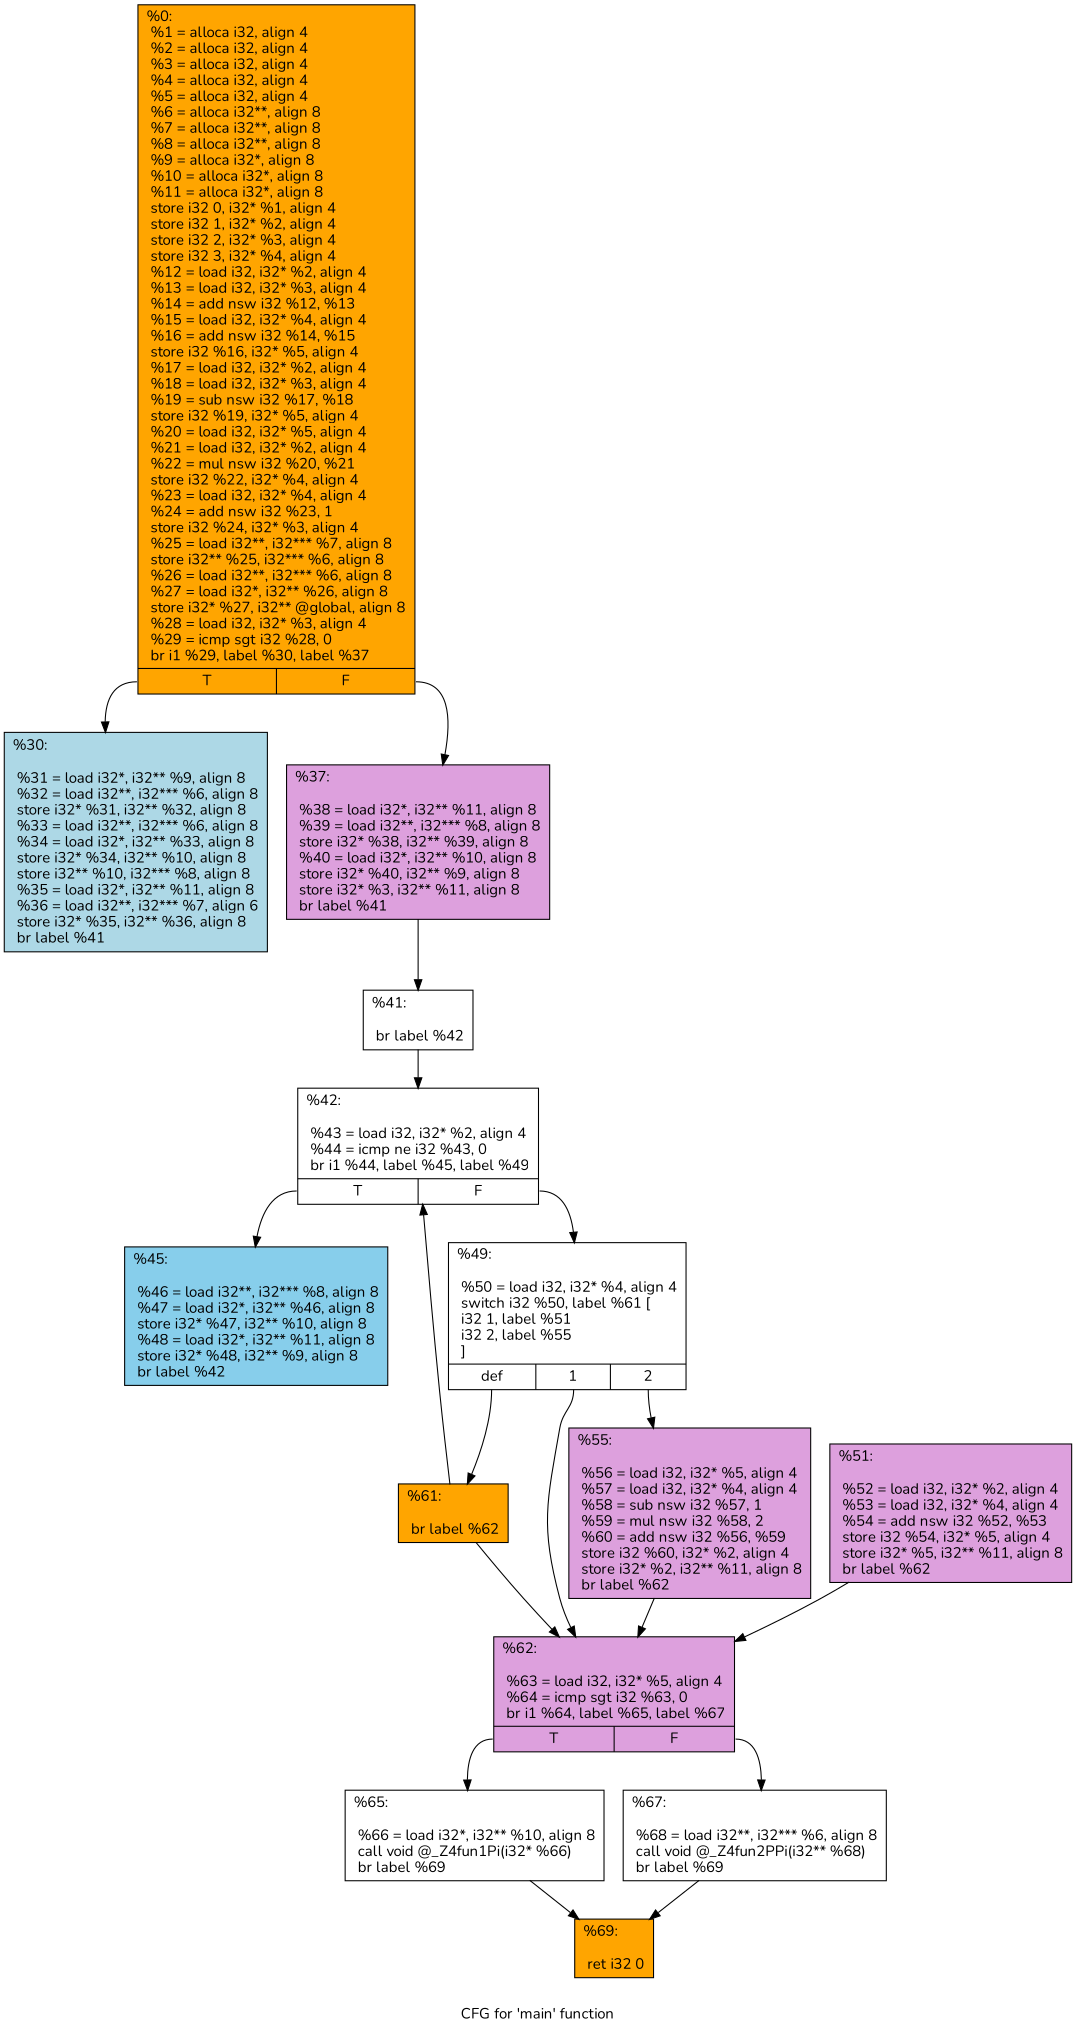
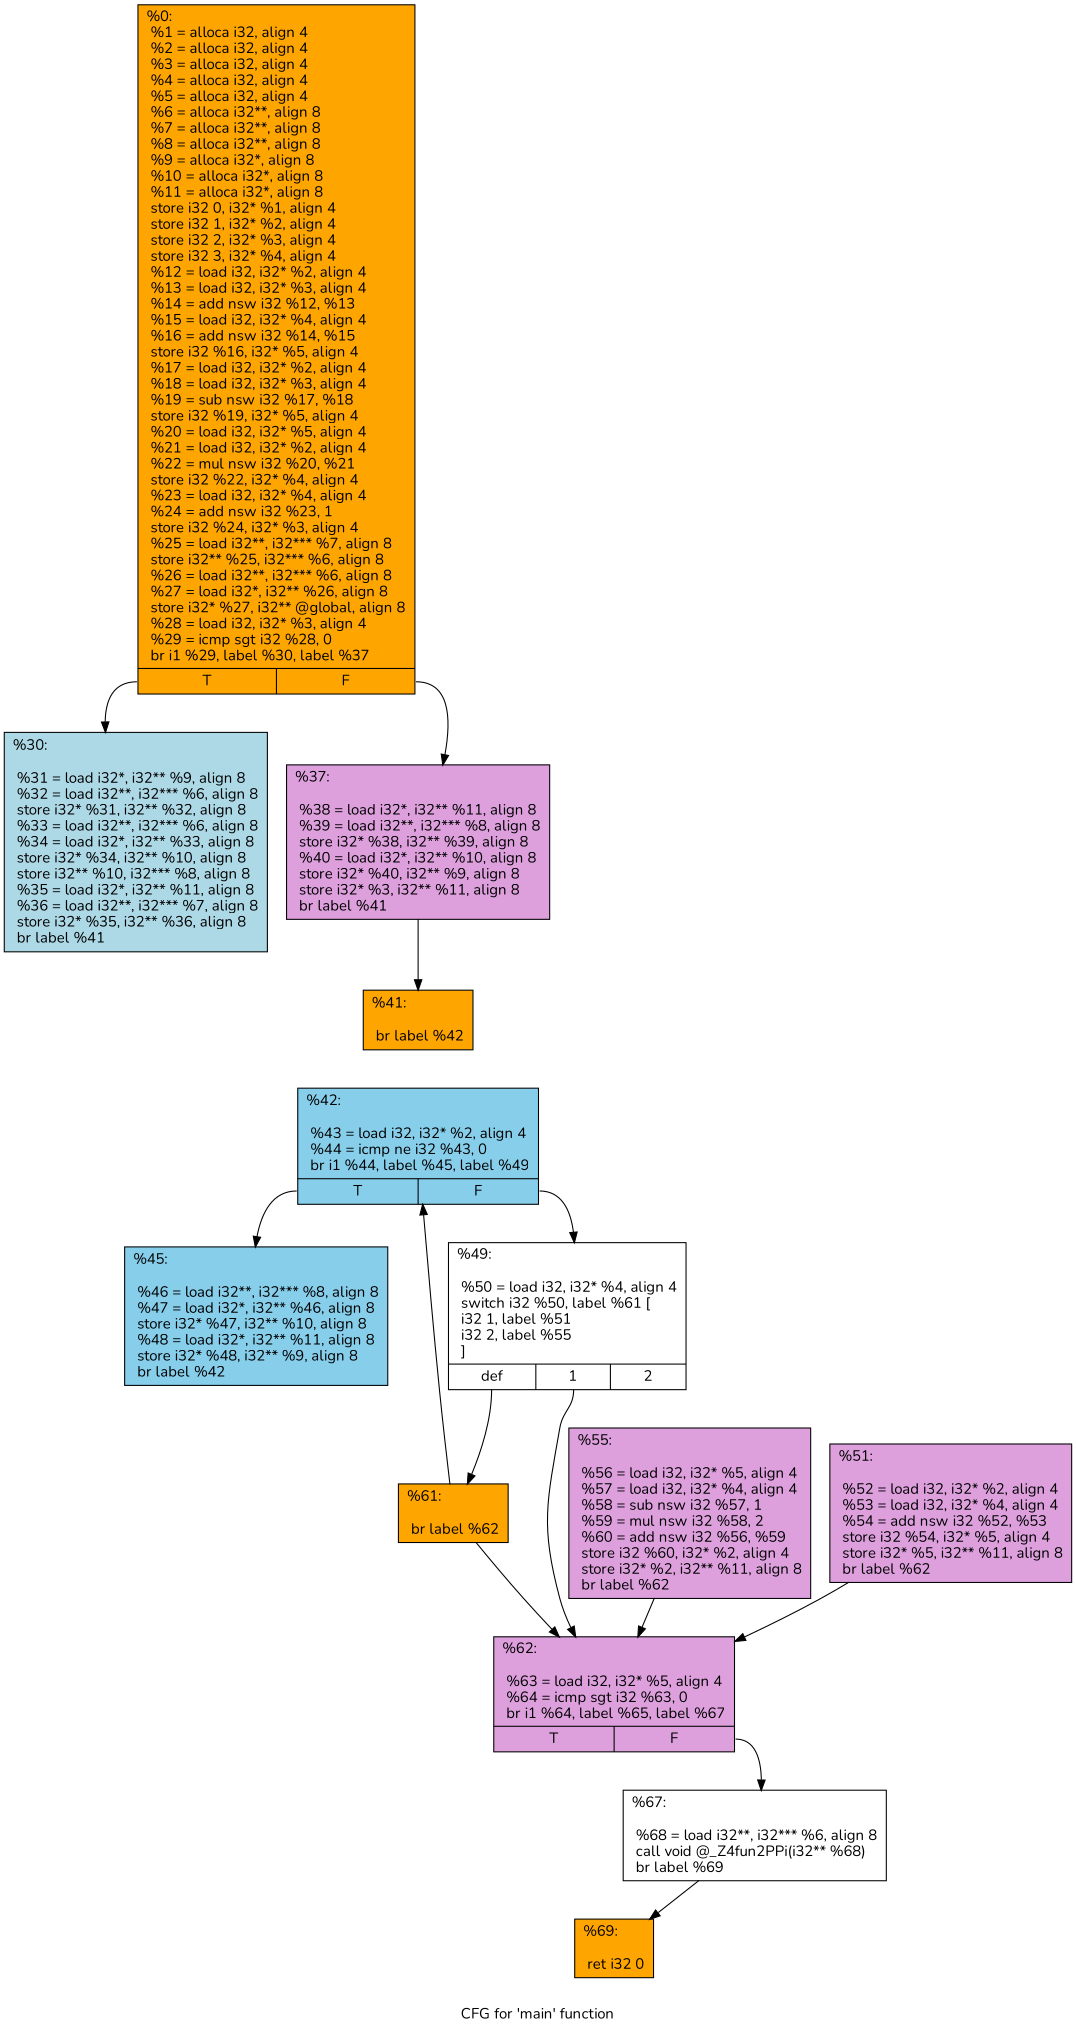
(136, 906) -> (136, 906)
(418, 1020) -> (418, 1020)
(418, 1064) -> none
(418, 1146) -> (418, 1146)
(649, 1404) -> none
(475, 1835) -> none
